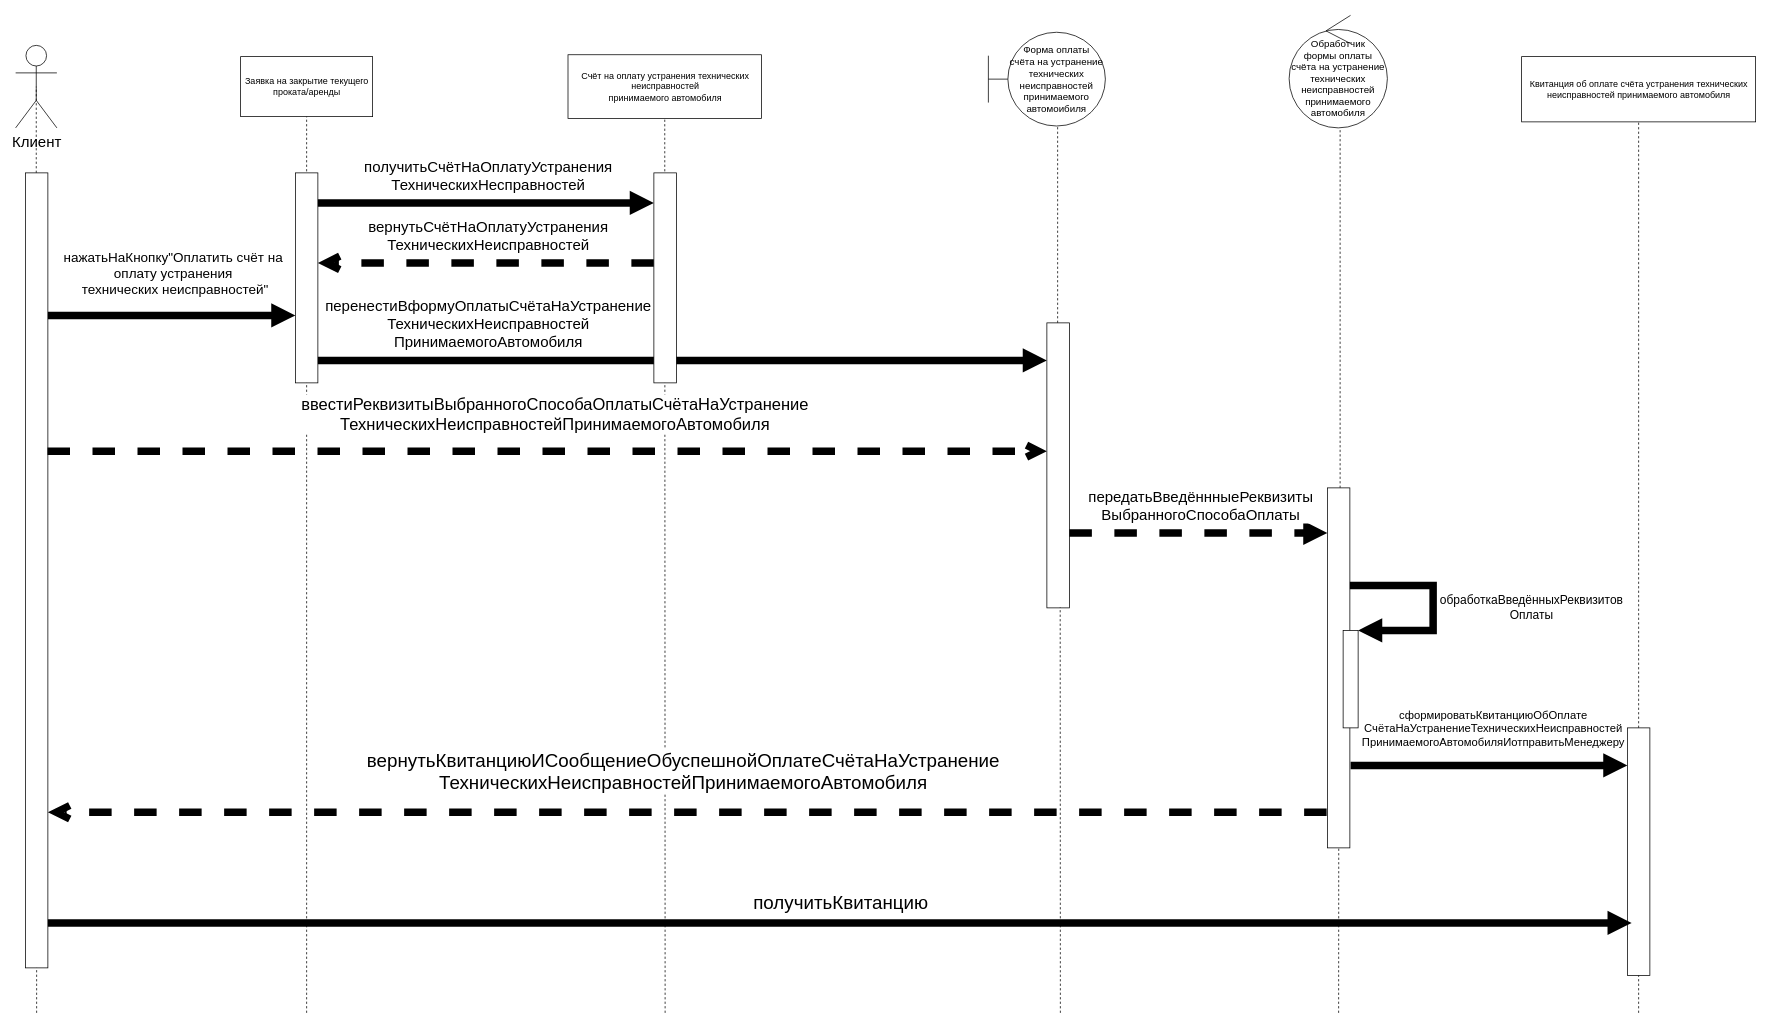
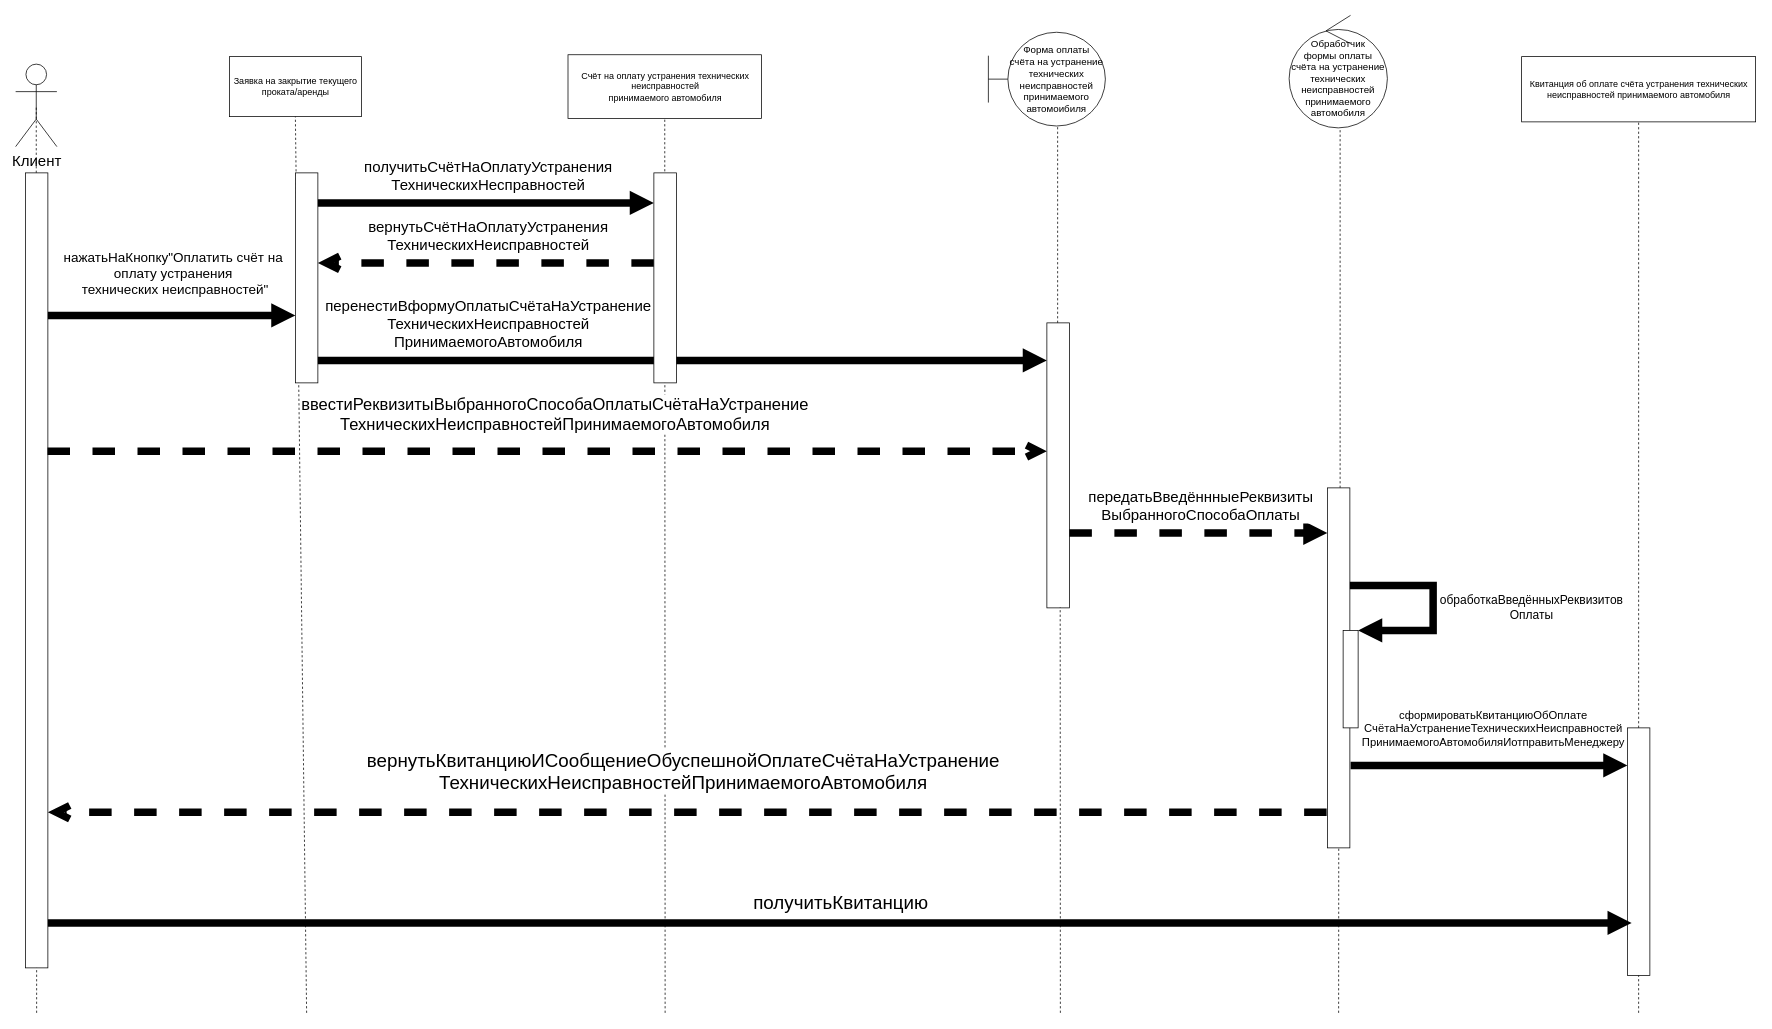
(36, 87) -> (36, 105)
(306, 87) -> (295, 87)
